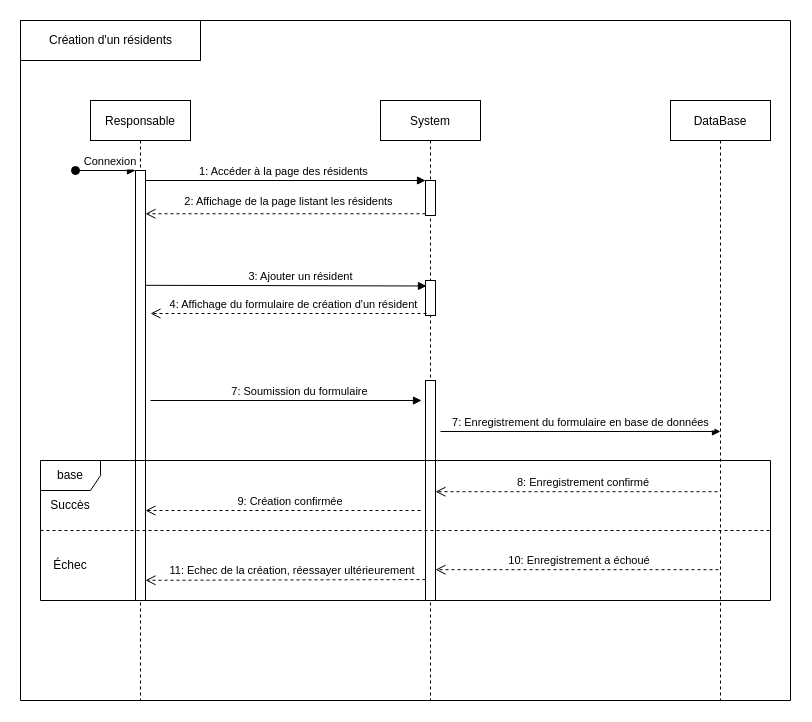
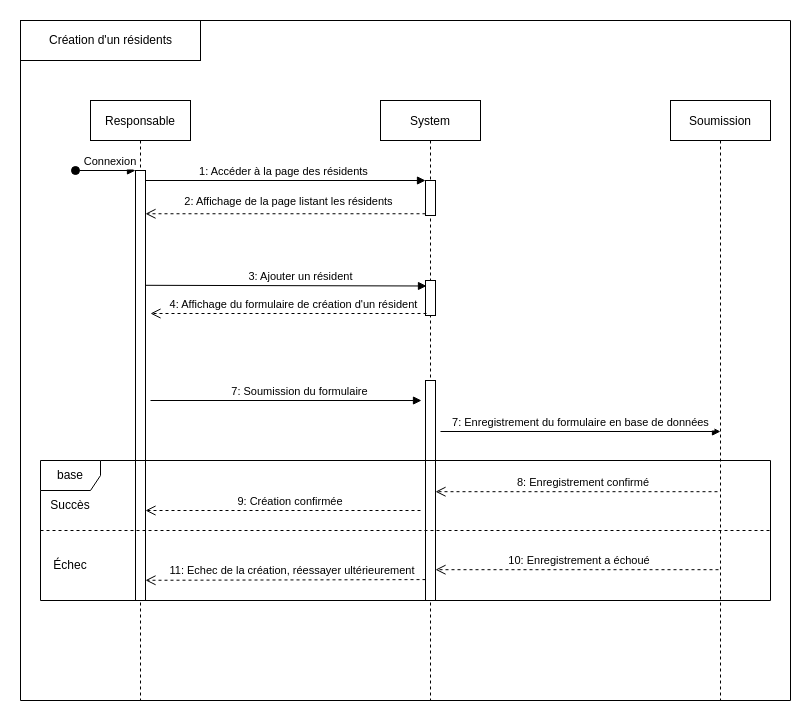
(720, 121) -> (720, 121)
